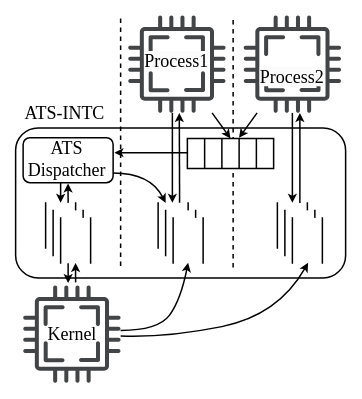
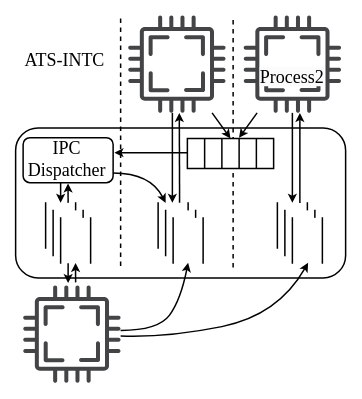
(177, 64) -> none
(64, 113) -> (64, 60)
(67, 159) -> (67, 159)
(72, 334) -> none
